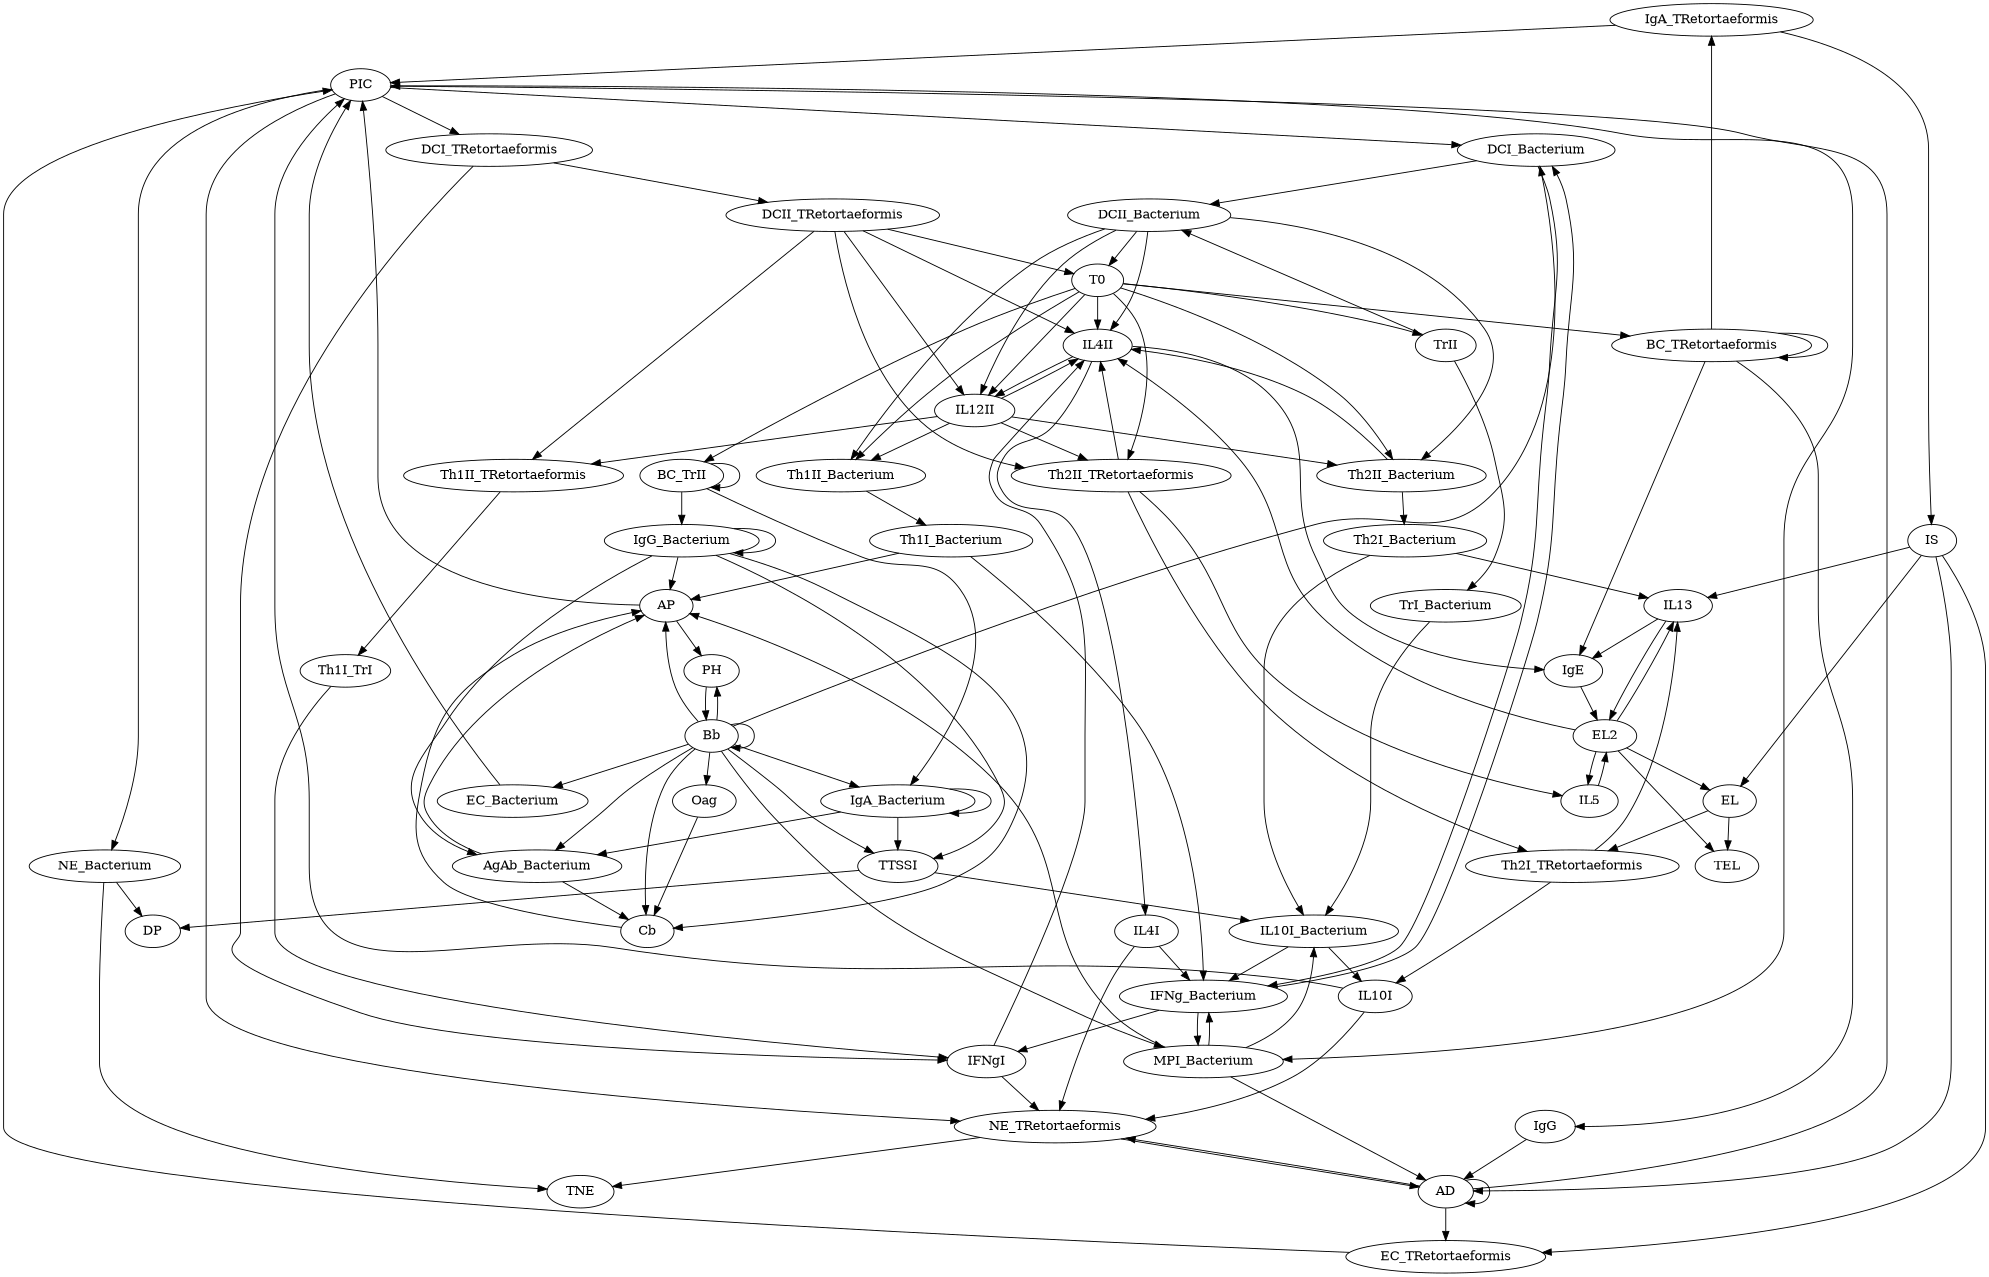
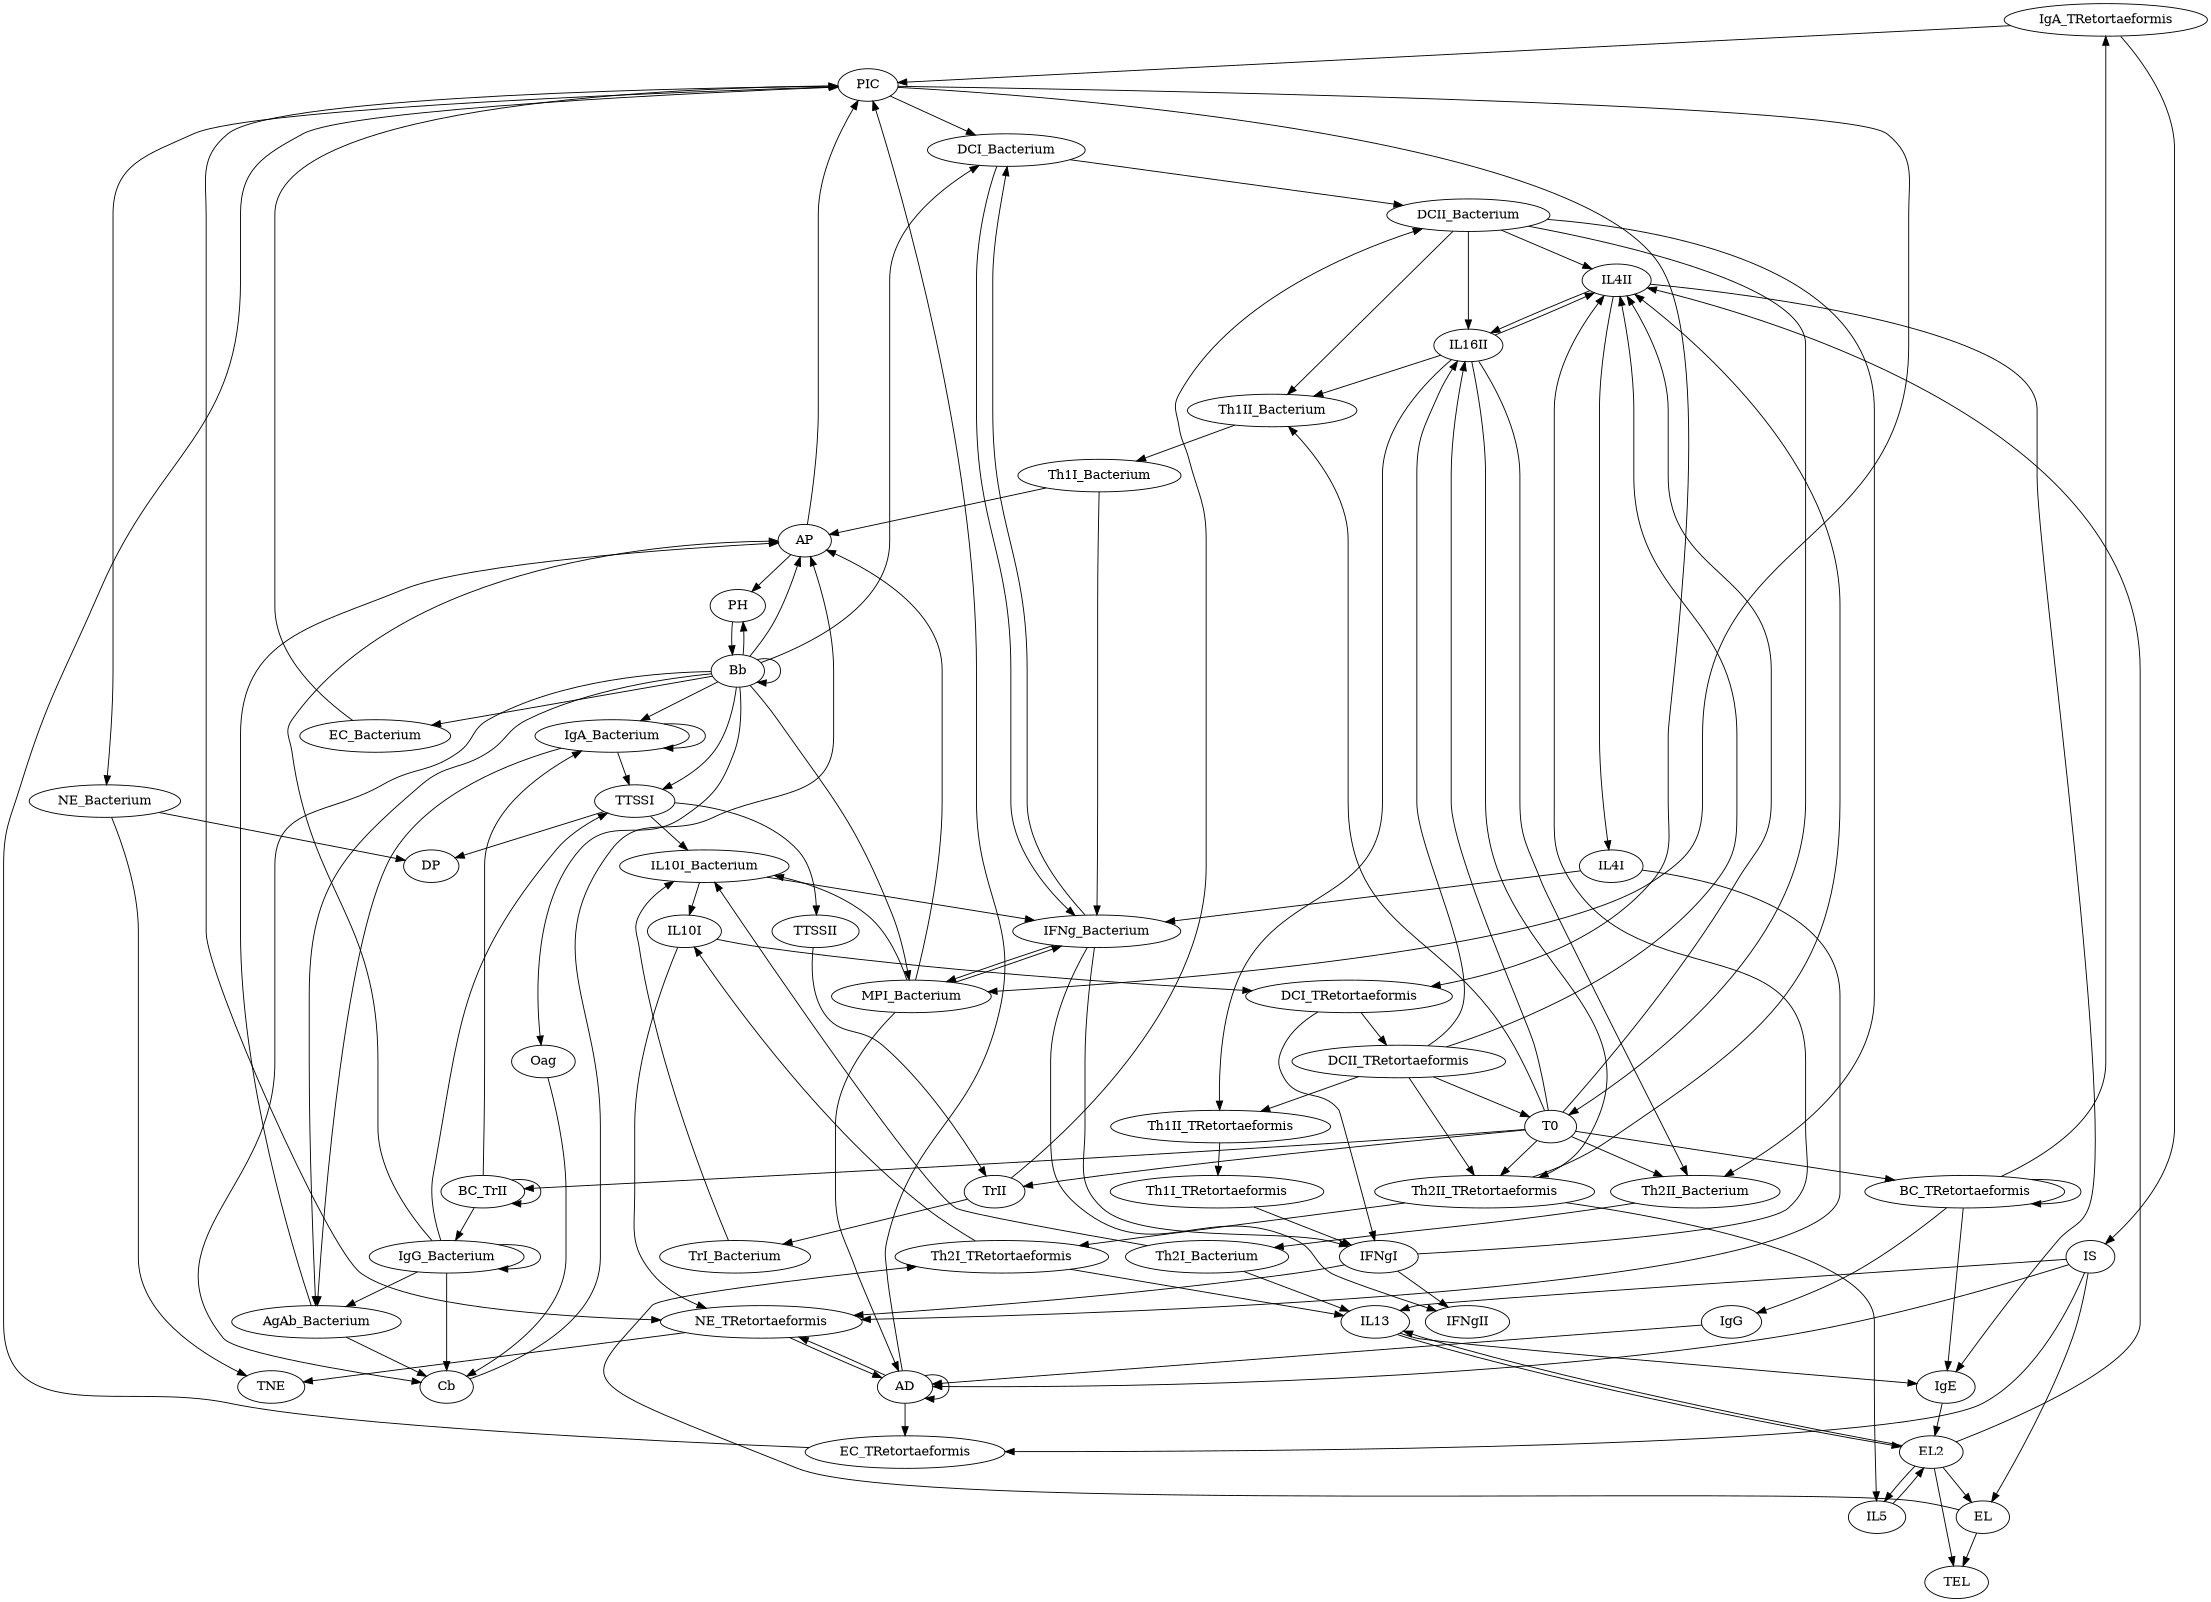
(1275, 382) -> none
(975, 410) -> (1468, 345)
(345, 671) -> (1217, 1192)
none -> (816, 931)
(409, 952) -> (953, 969)
none -> (1467, 1322)
